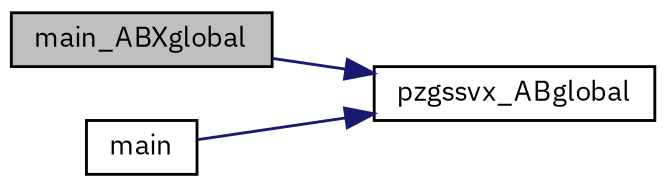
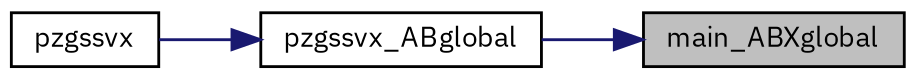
(309, 64) -> (578, 40)
(142, 147) -> (85, 40)
